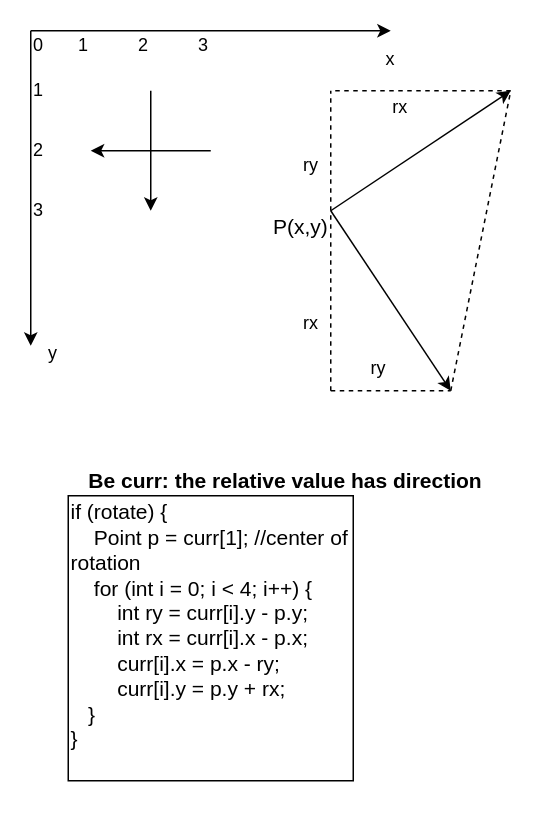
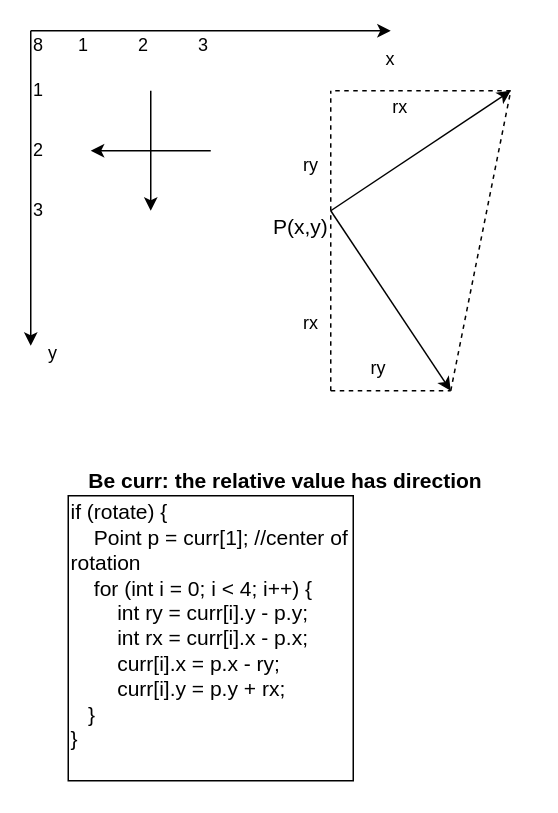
(39, 46) -> (39, 46)
